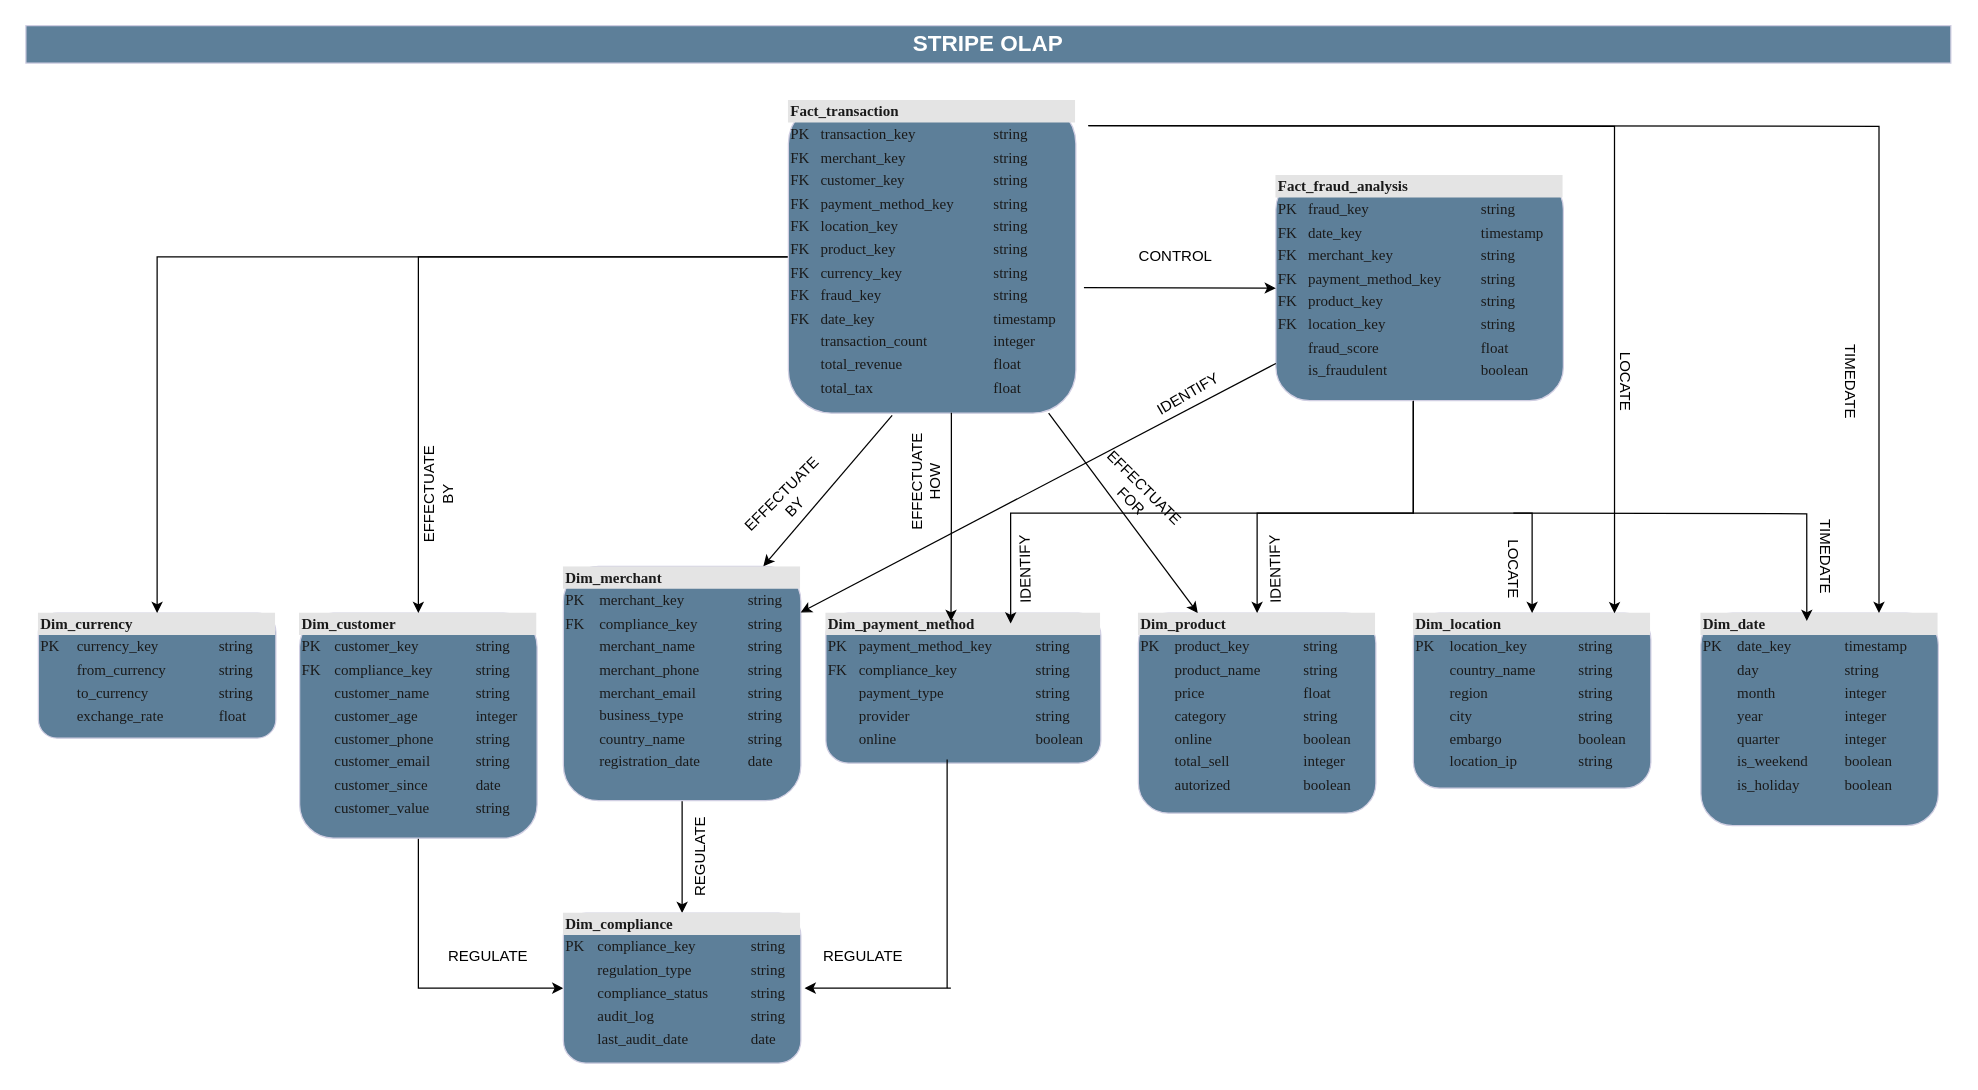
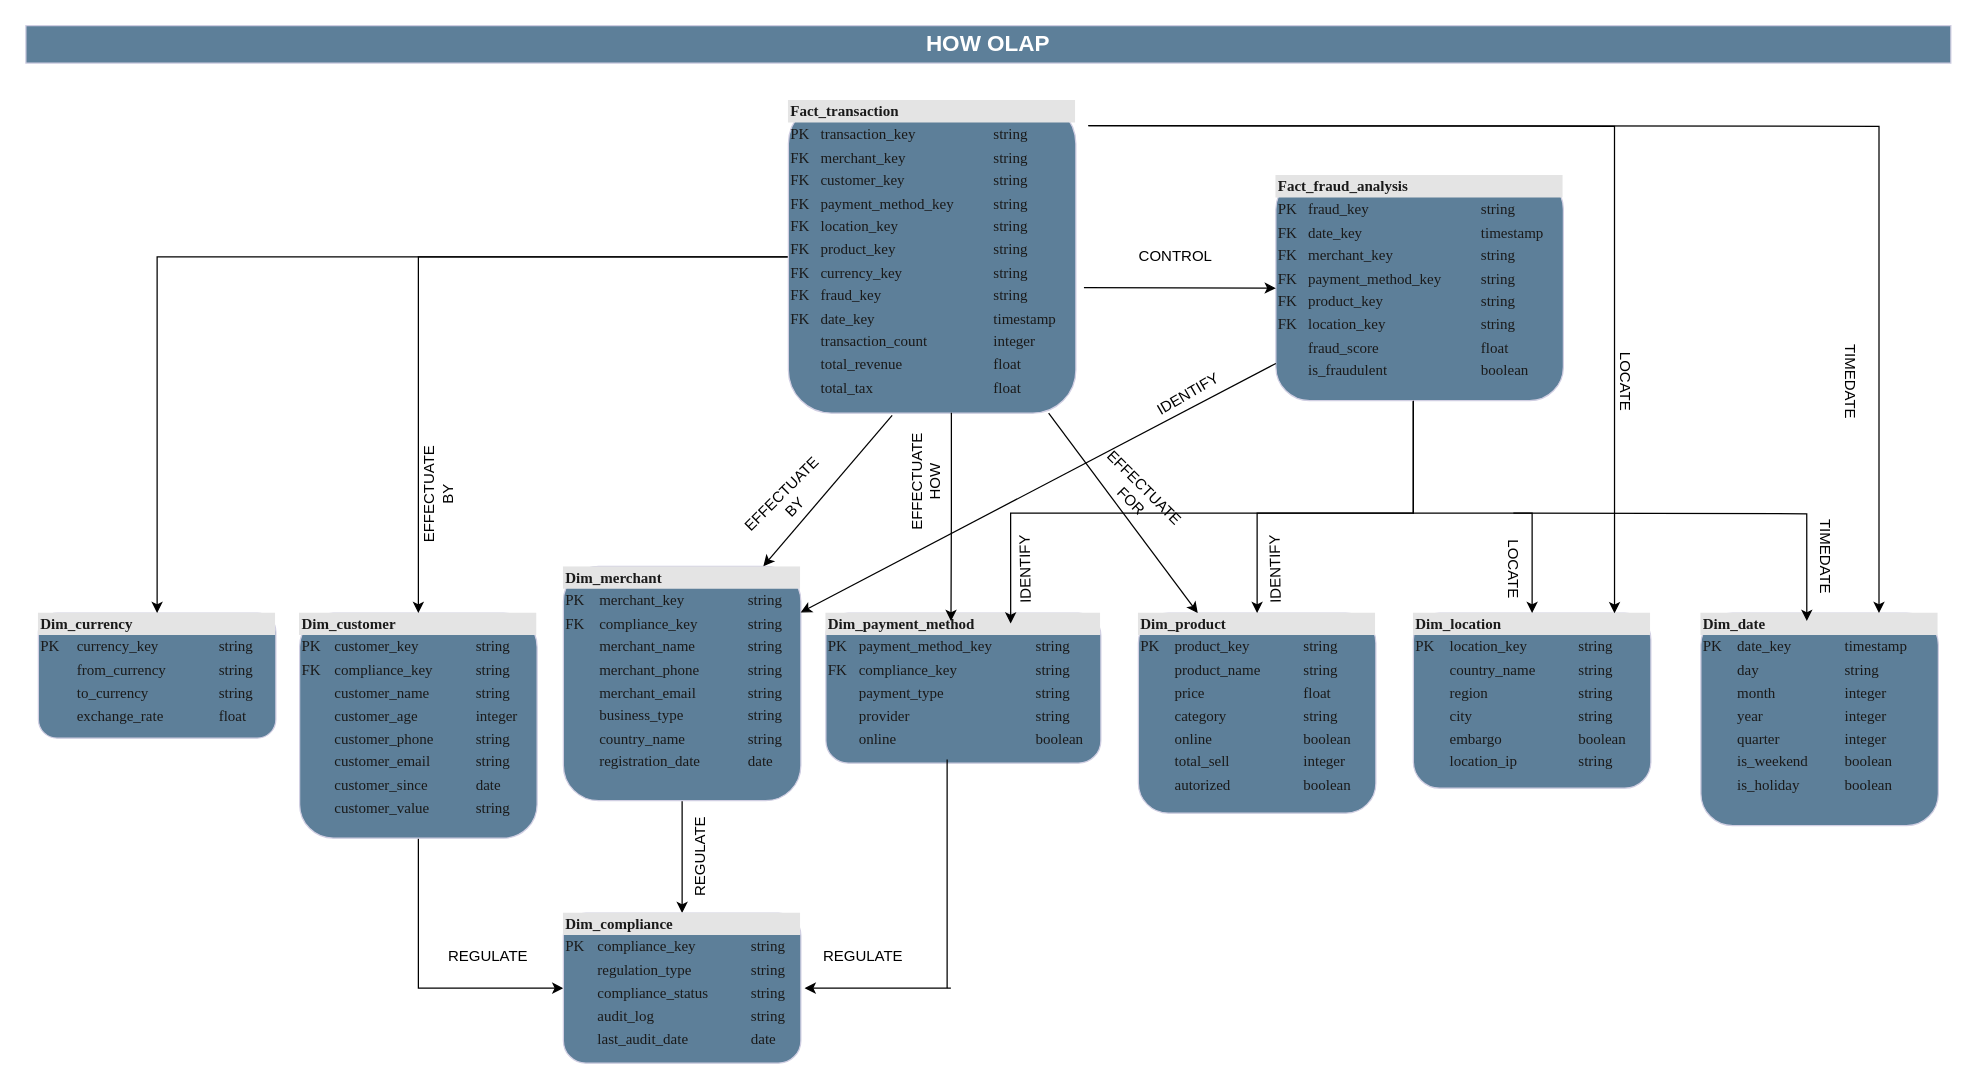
(988, 44) -> (988, 44)
